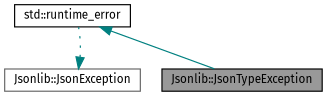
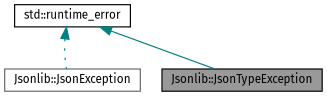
(80, 42) -> (65, 54)
